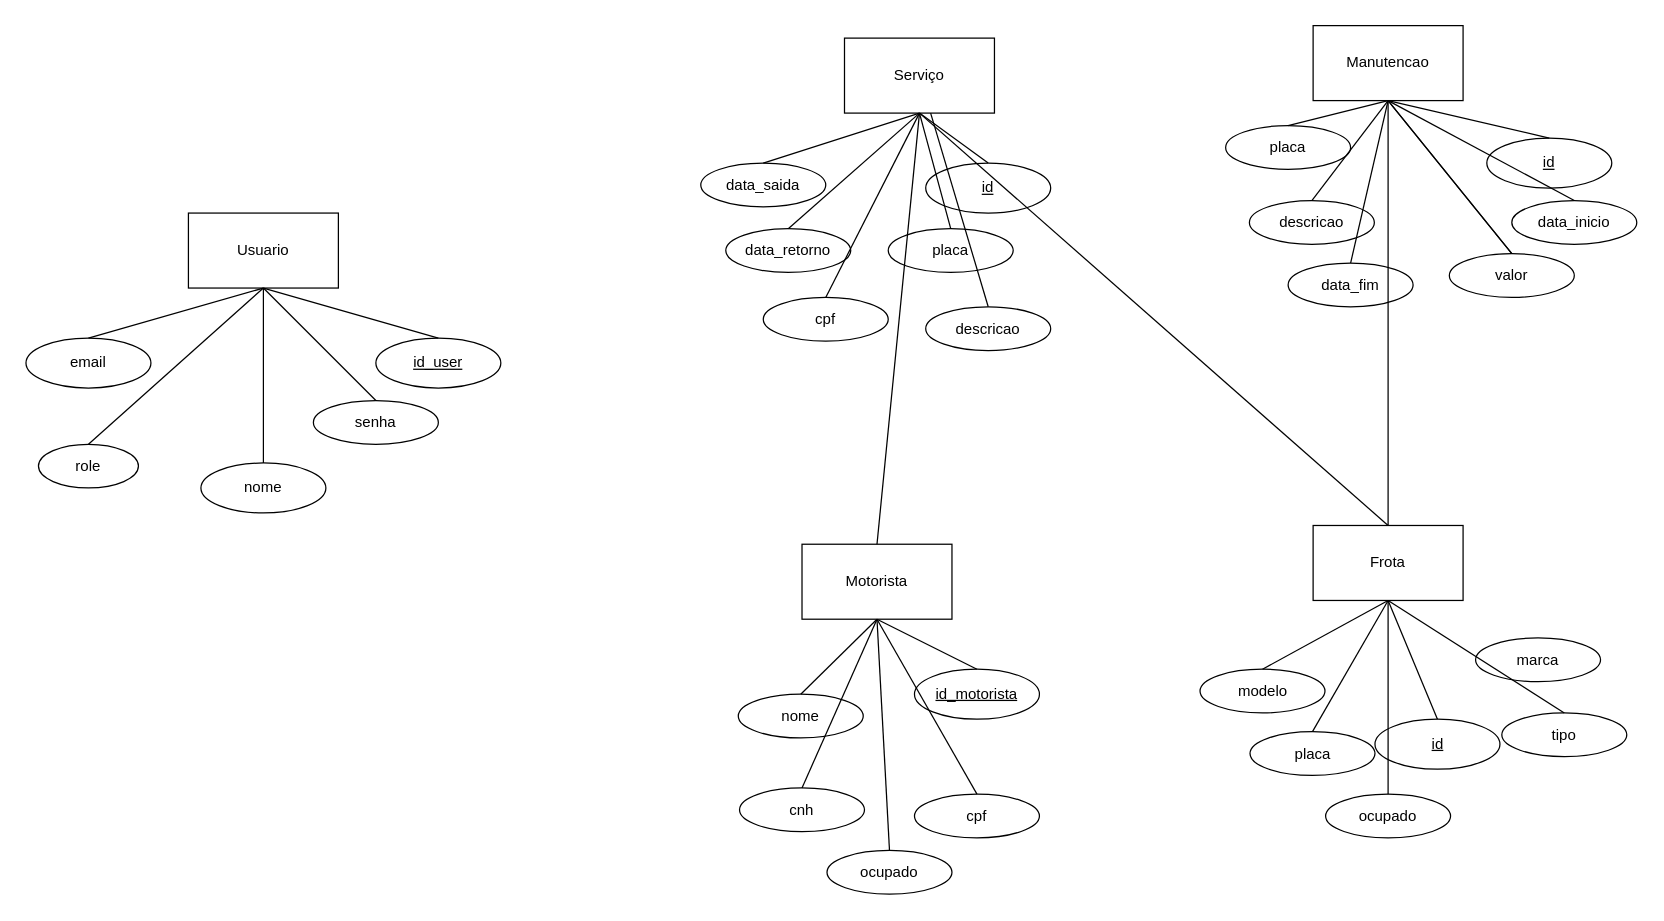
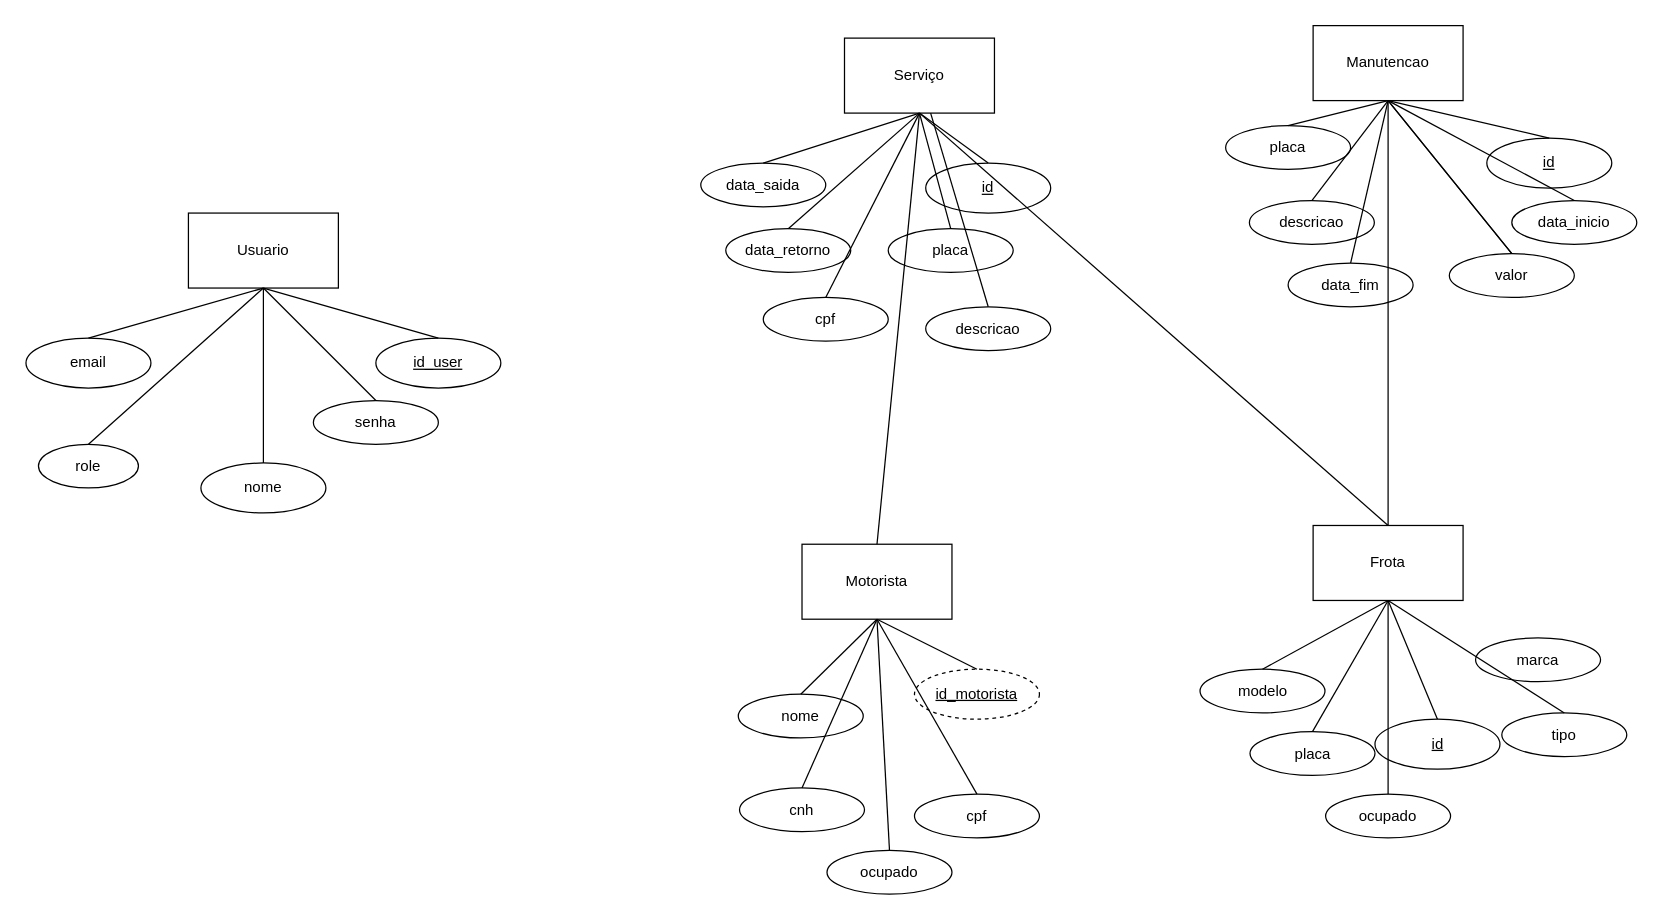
(977, 694) -> (977, 694)
